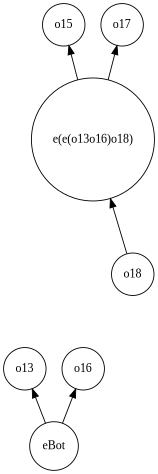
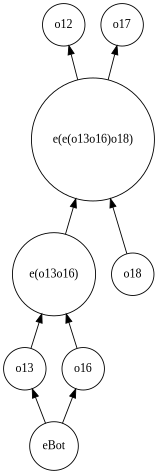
(64, 25) -> (64, 25)
none -> (54, 274)
